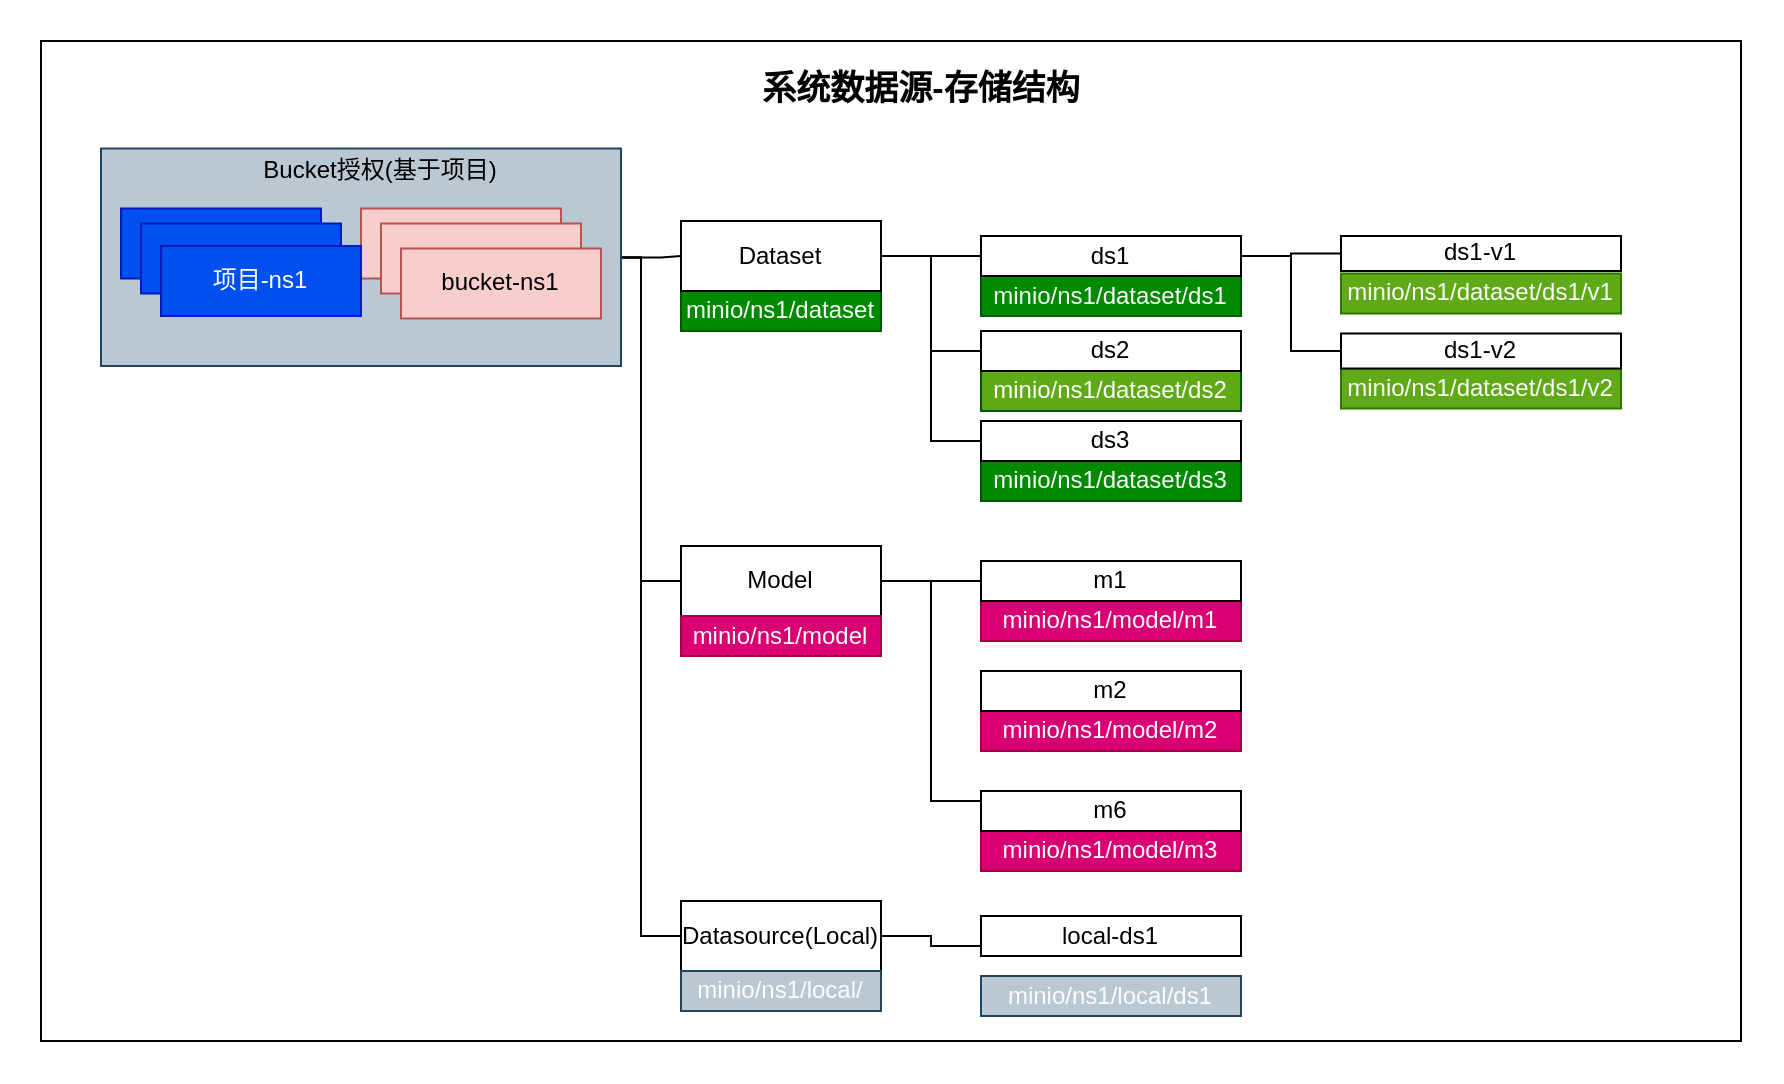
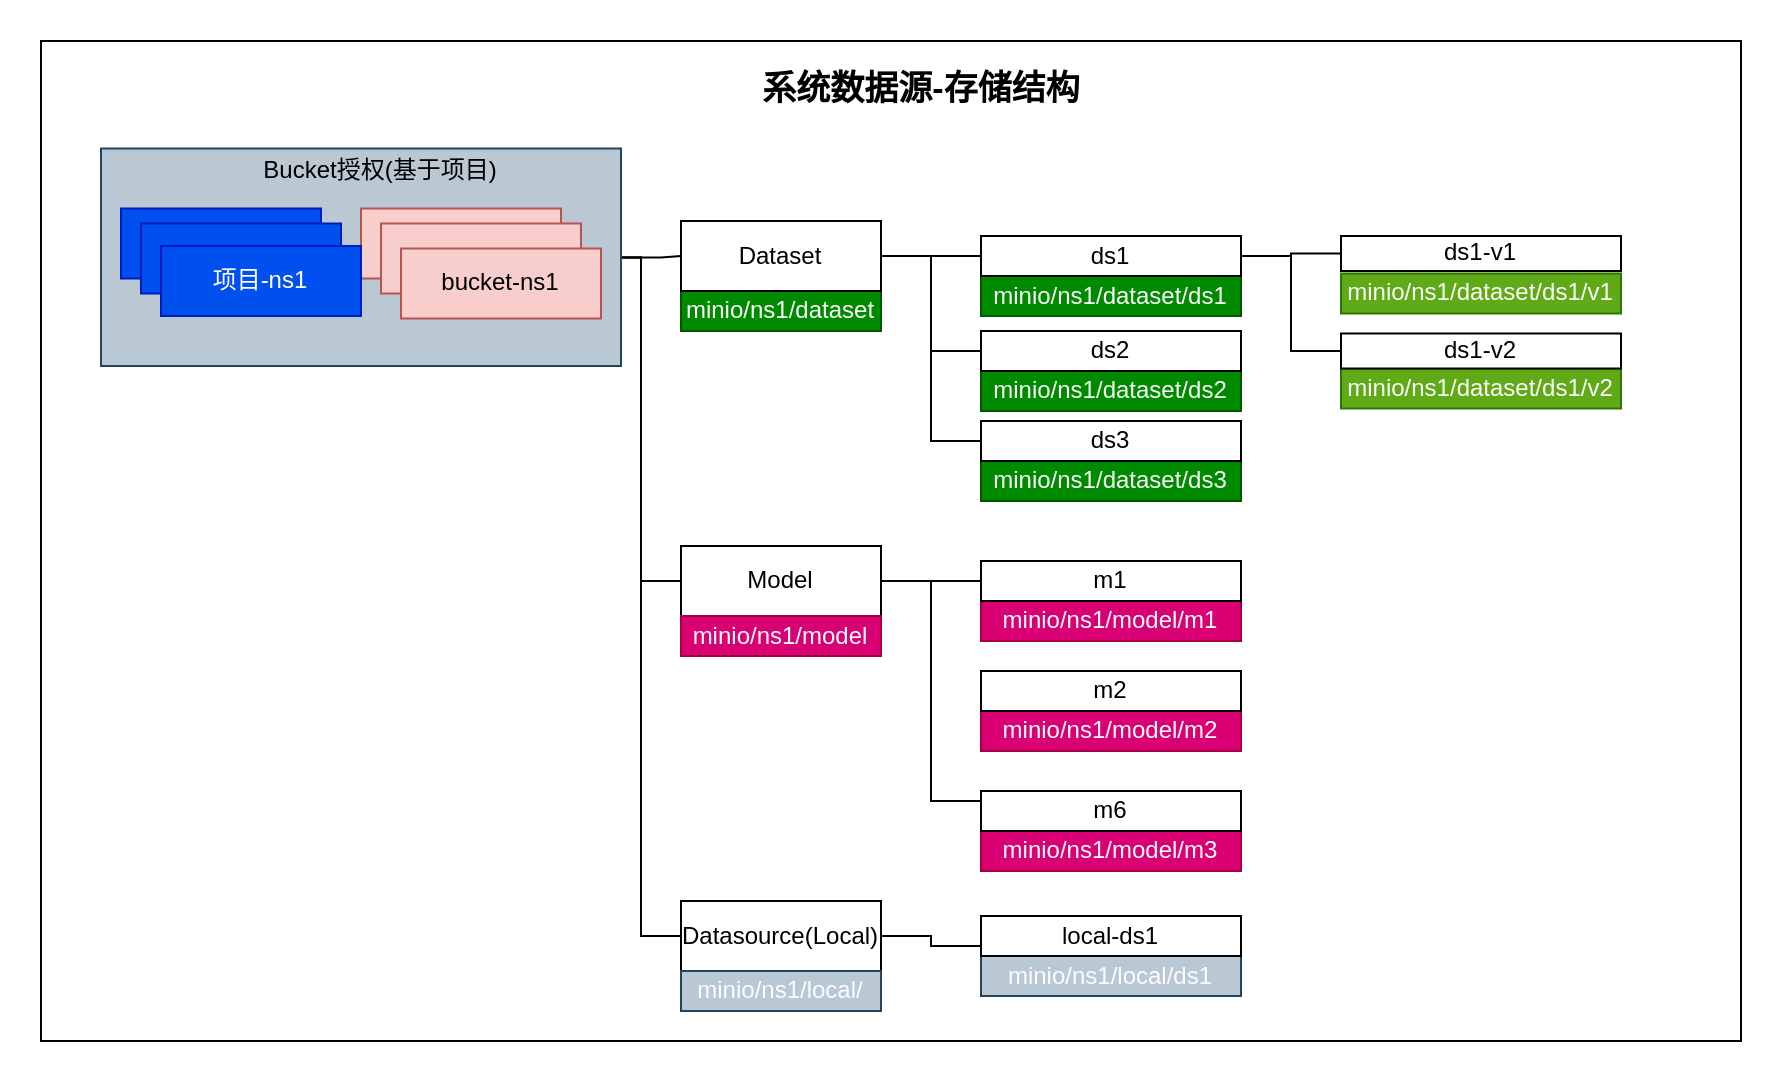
(1111, 391) -> (1111, 391)
(1111, 996) -> (1111, 976)
